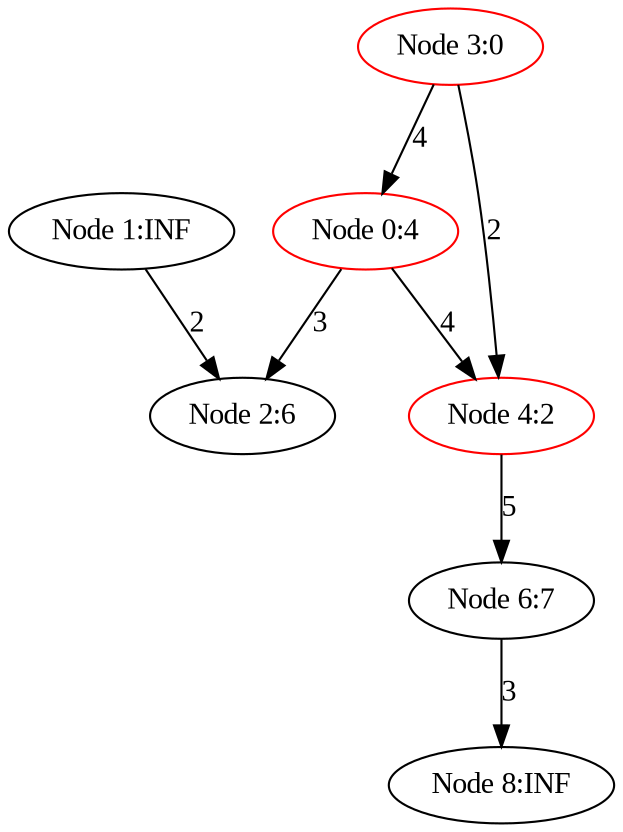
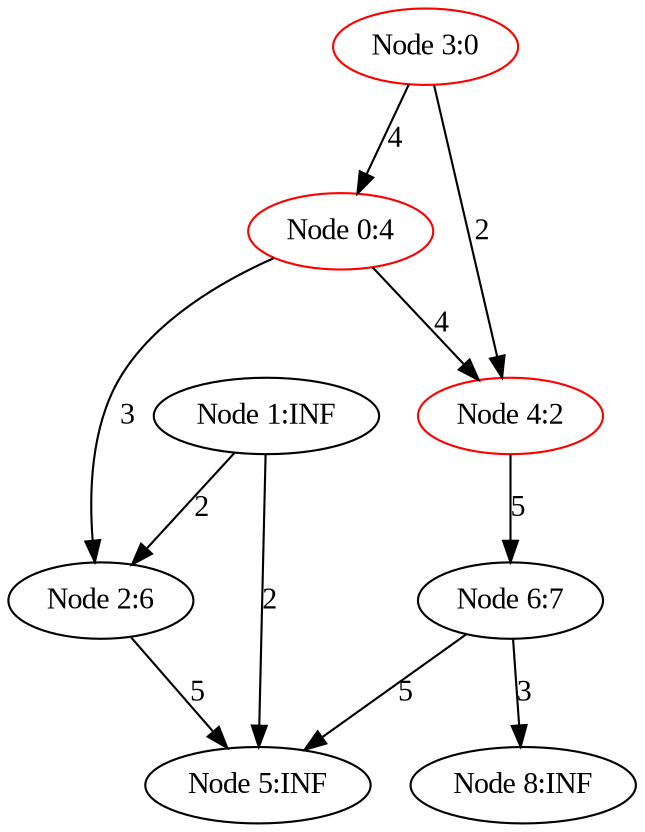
none -> (258, 785)
